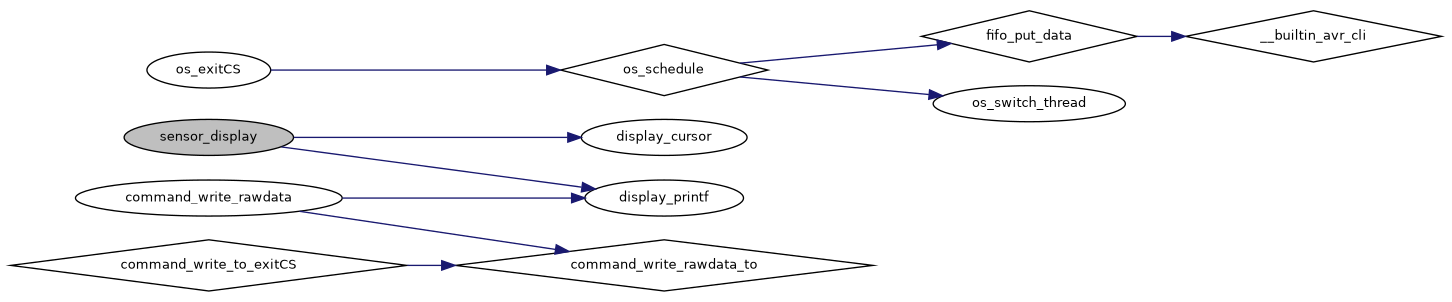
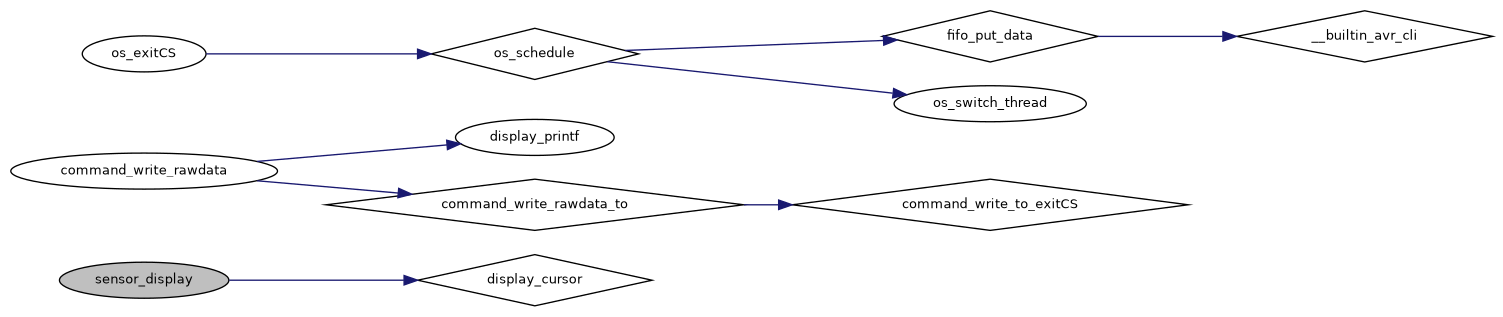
(664, 137) -> (535, 280)
(431, 167) -> none
(424, 265) -> (761, 205)
